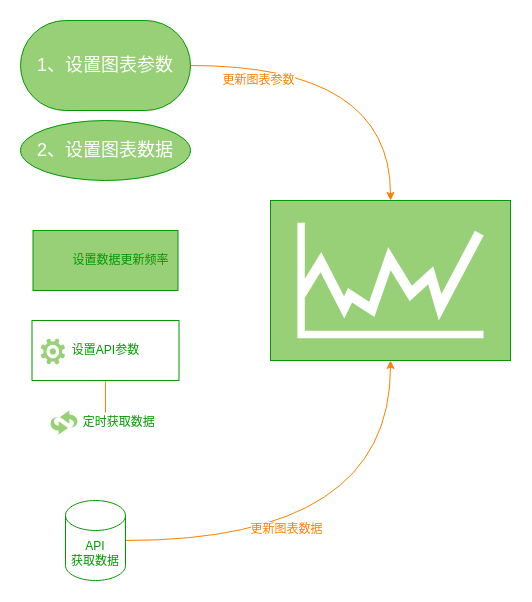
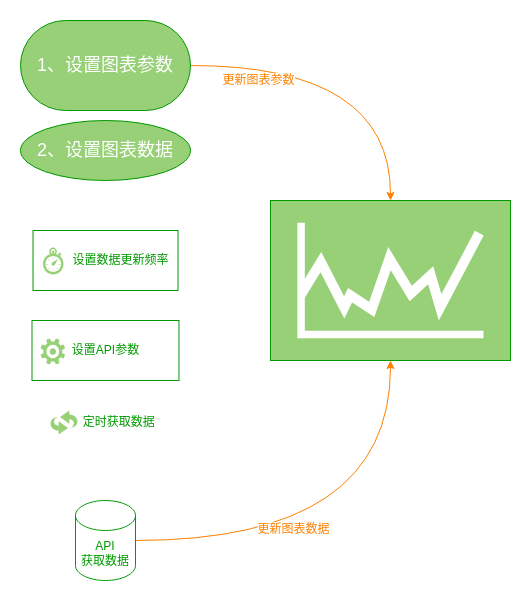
(106, 261) -> (106, 261)
(106, 396) -> none
(96, 541) -> (106, 541)
